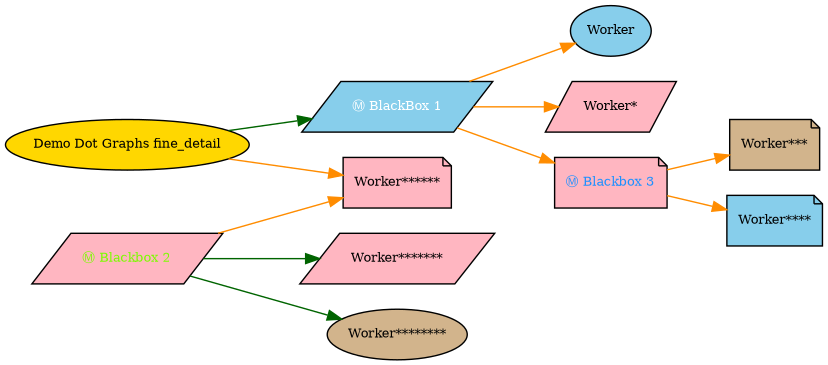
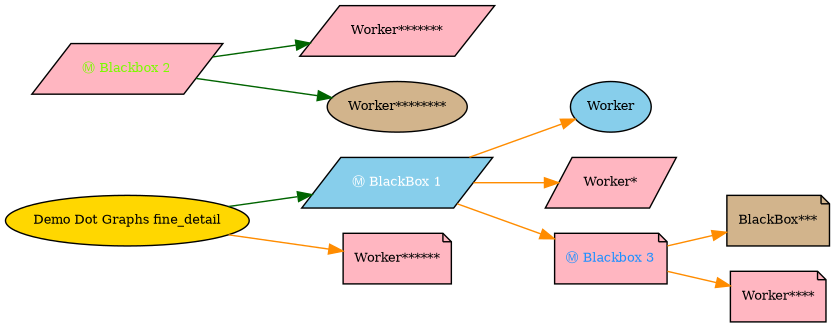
(775, 145) -> (778, 221)
(274, 217) -> none
(775, 221) -> (778, 297)
